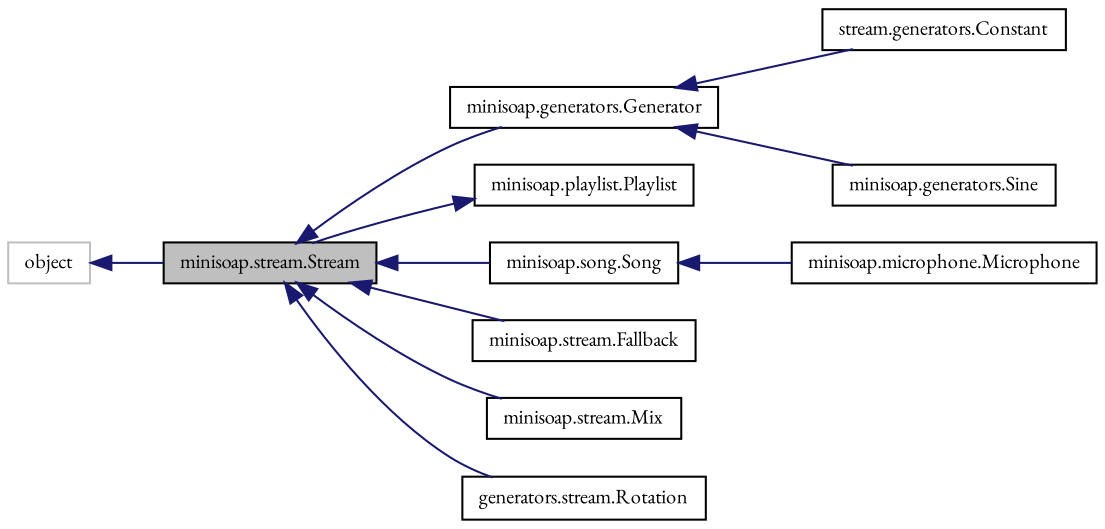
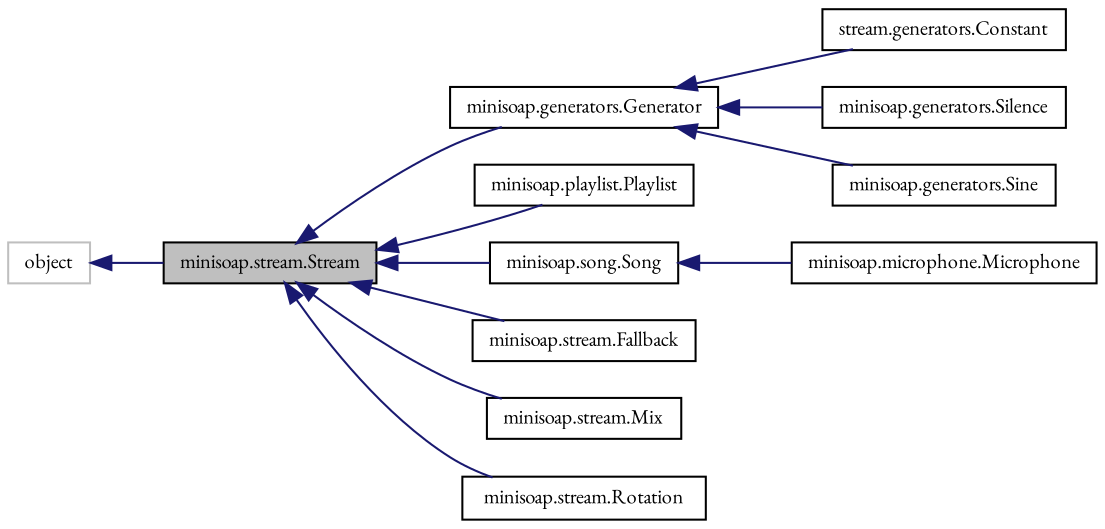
none -> (944, 107)
(383, 222) -> (470, 226)
(584, 498) -> (584, 498)
